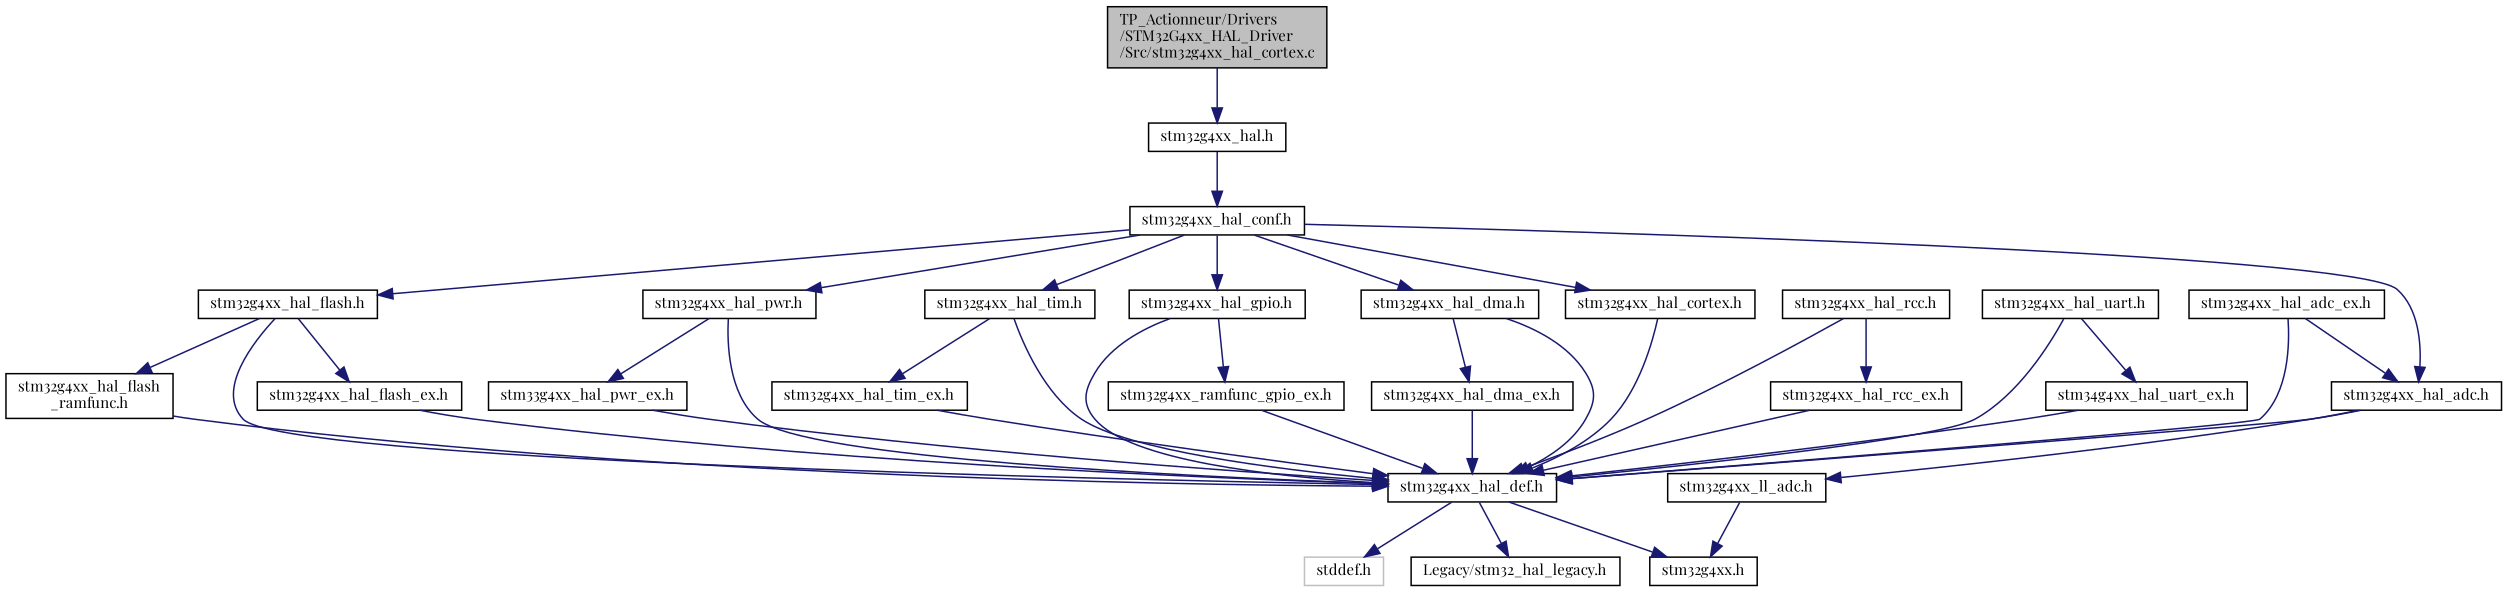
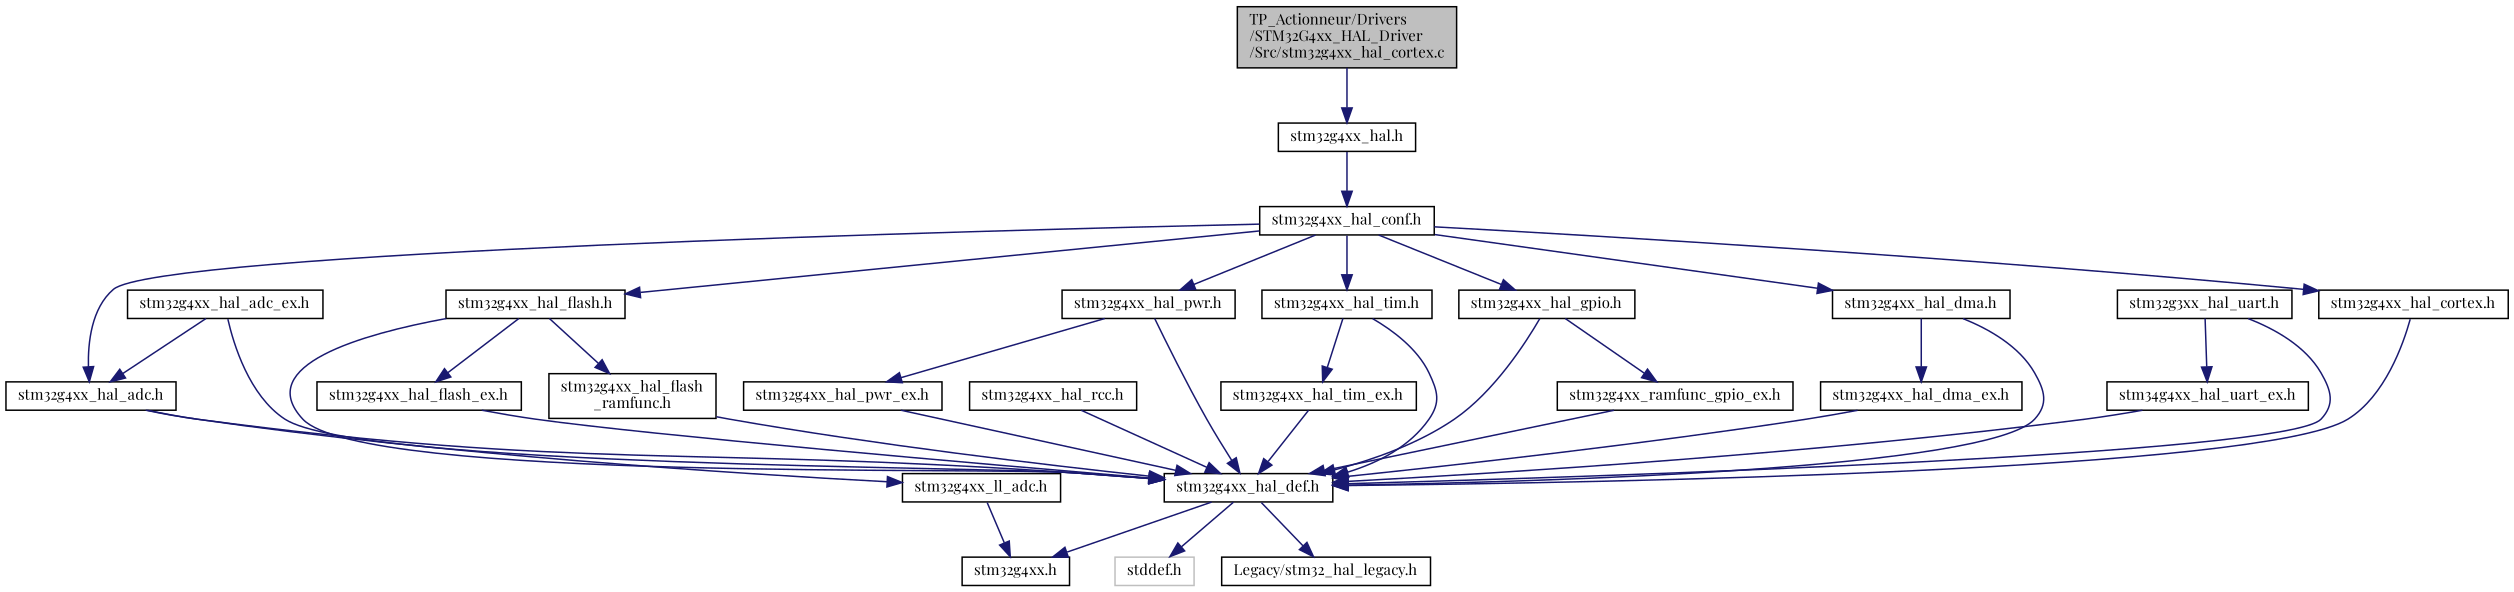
(2070, 304) -> (2205, 304)
(588, 396) -> (843, 396)
(1866, 396) -> none
